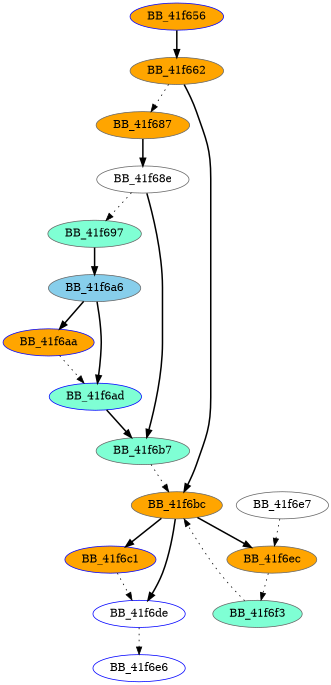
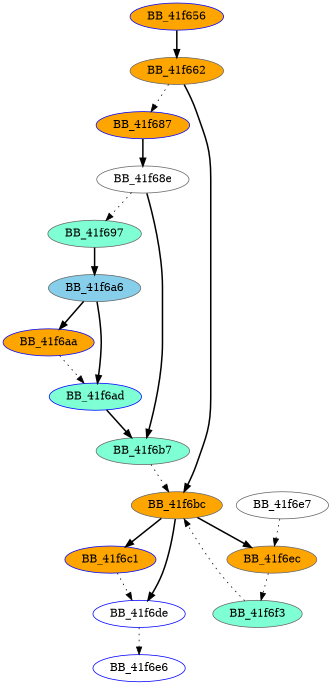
(143, 125) -> (143, 125)
